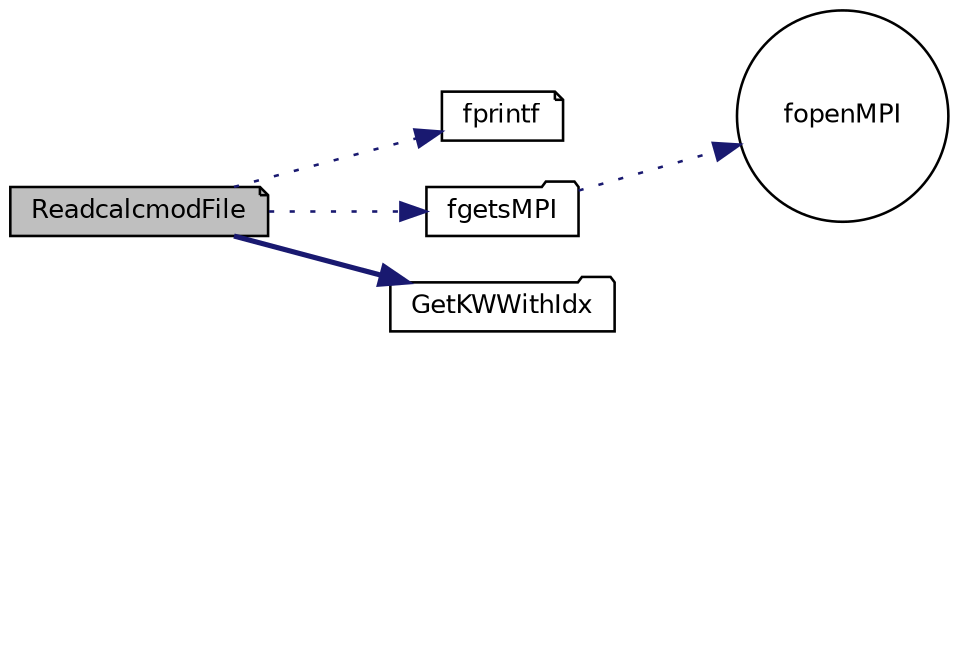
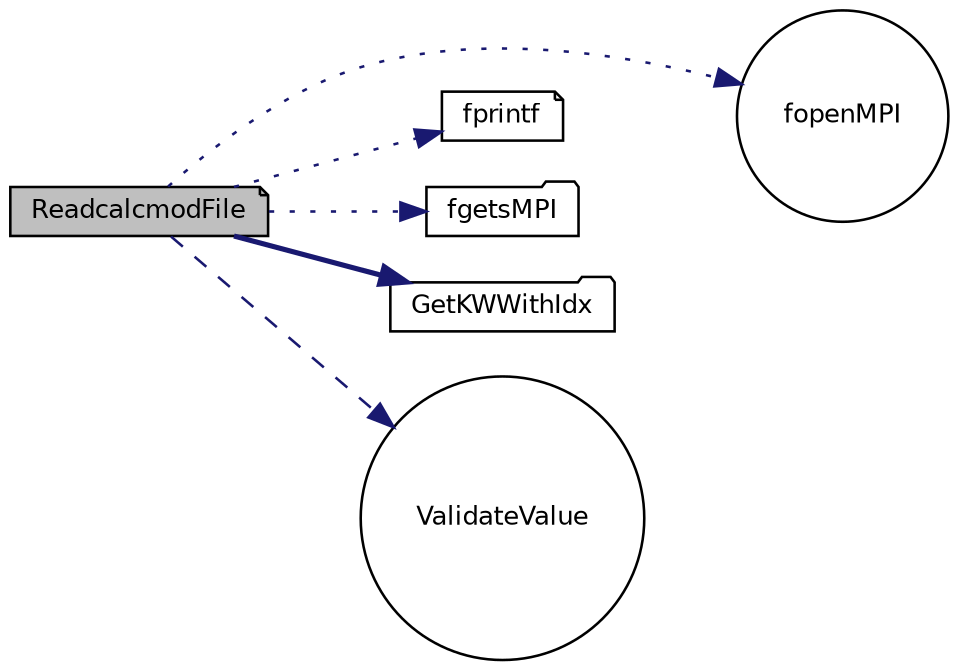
(647, 171) -> (425, 54)
none -> (502, 518)
